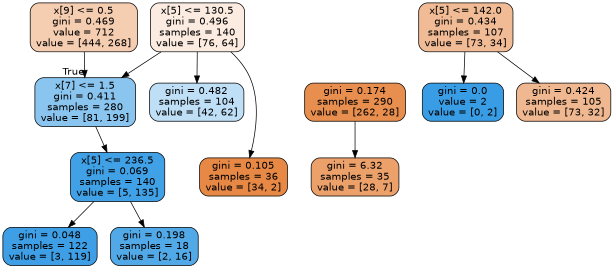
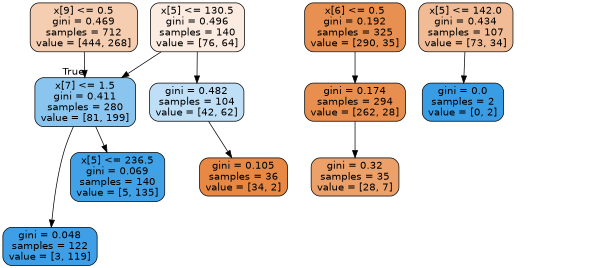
(84, 27) -> (84, 27)
none -> (355, 27)
(255, 98) -> (218, 136)
(355, 102) -> (355, 102)
(463, 102) -> (463, 102)
(564, 102) -> none
(355, 177) -> (355, 177)
(84, 212) -> (59, 172)
(154, 246) -> none
